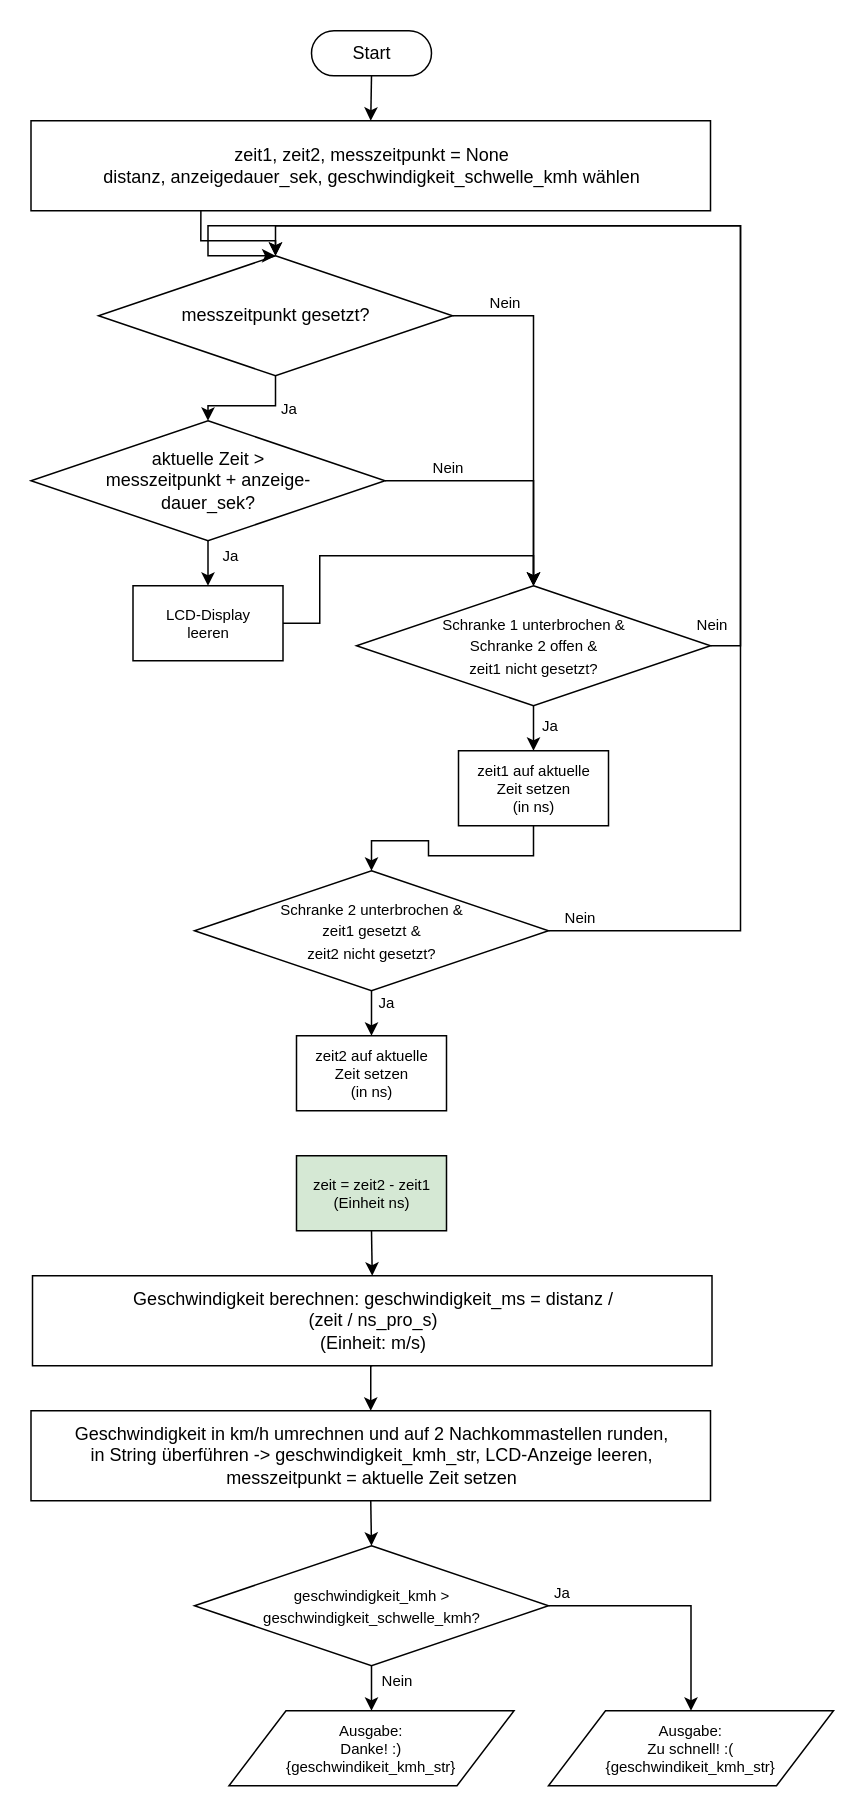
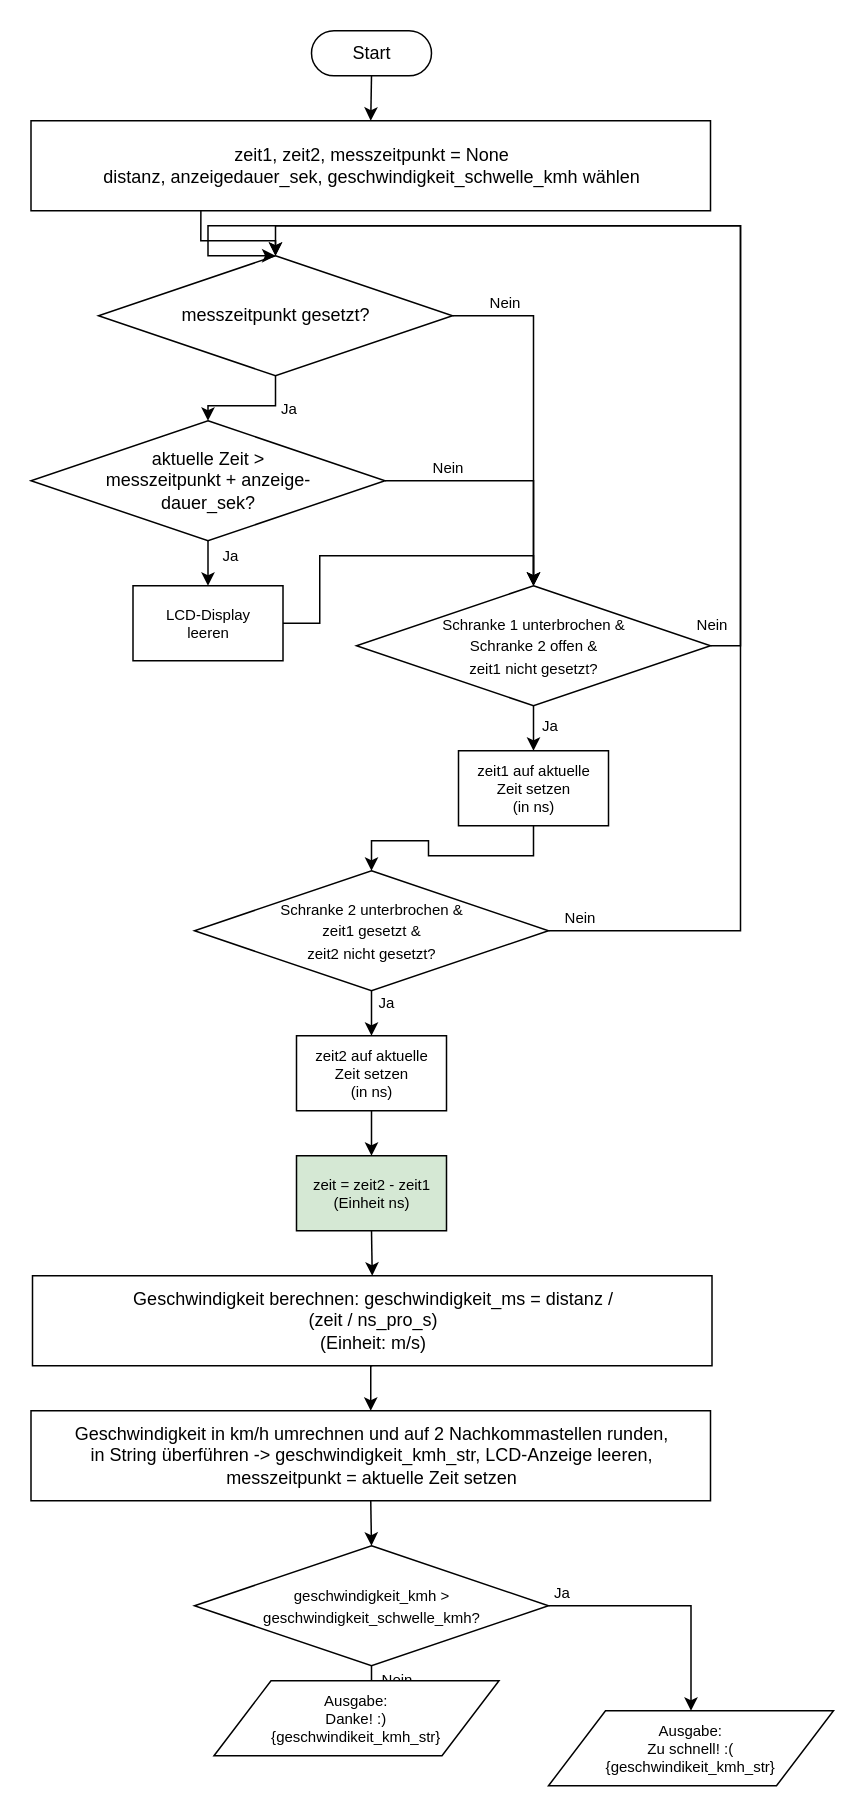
none -> (371, 1139)
(371, 1748) -> (356, 1718)
